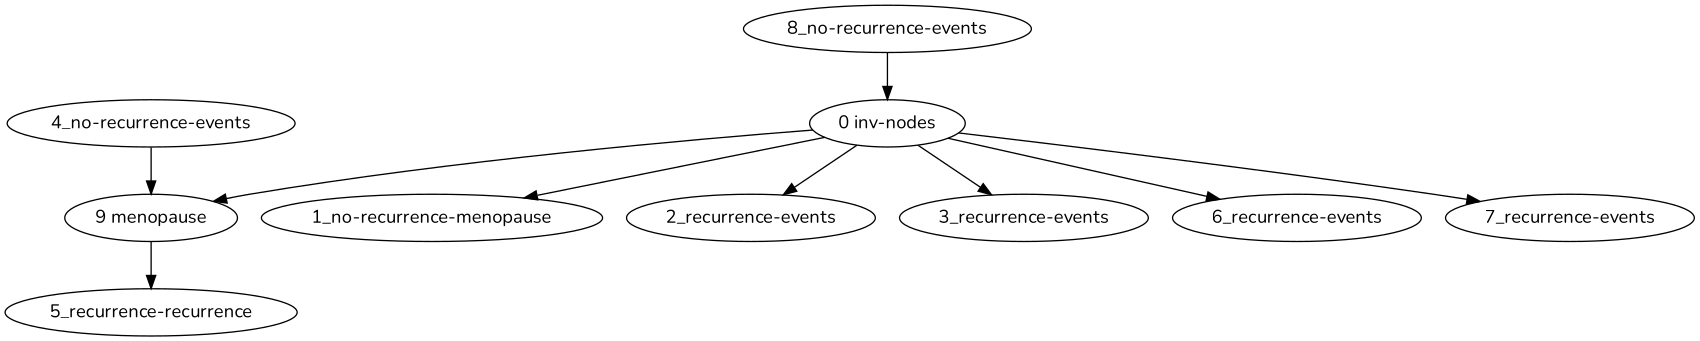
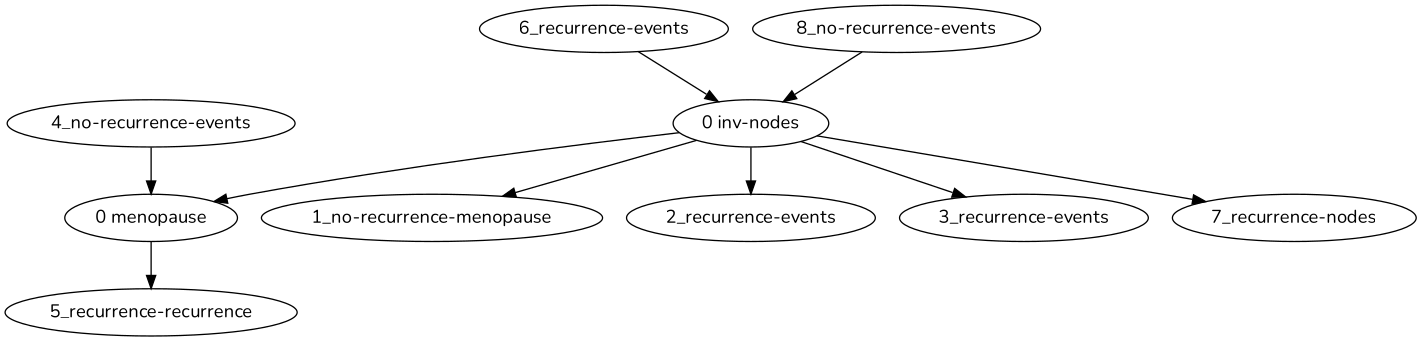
(1077, 167) -> (672, 73)
(151, 218) -> (151, 218)
(1570, 218) -> (1294, 218)
